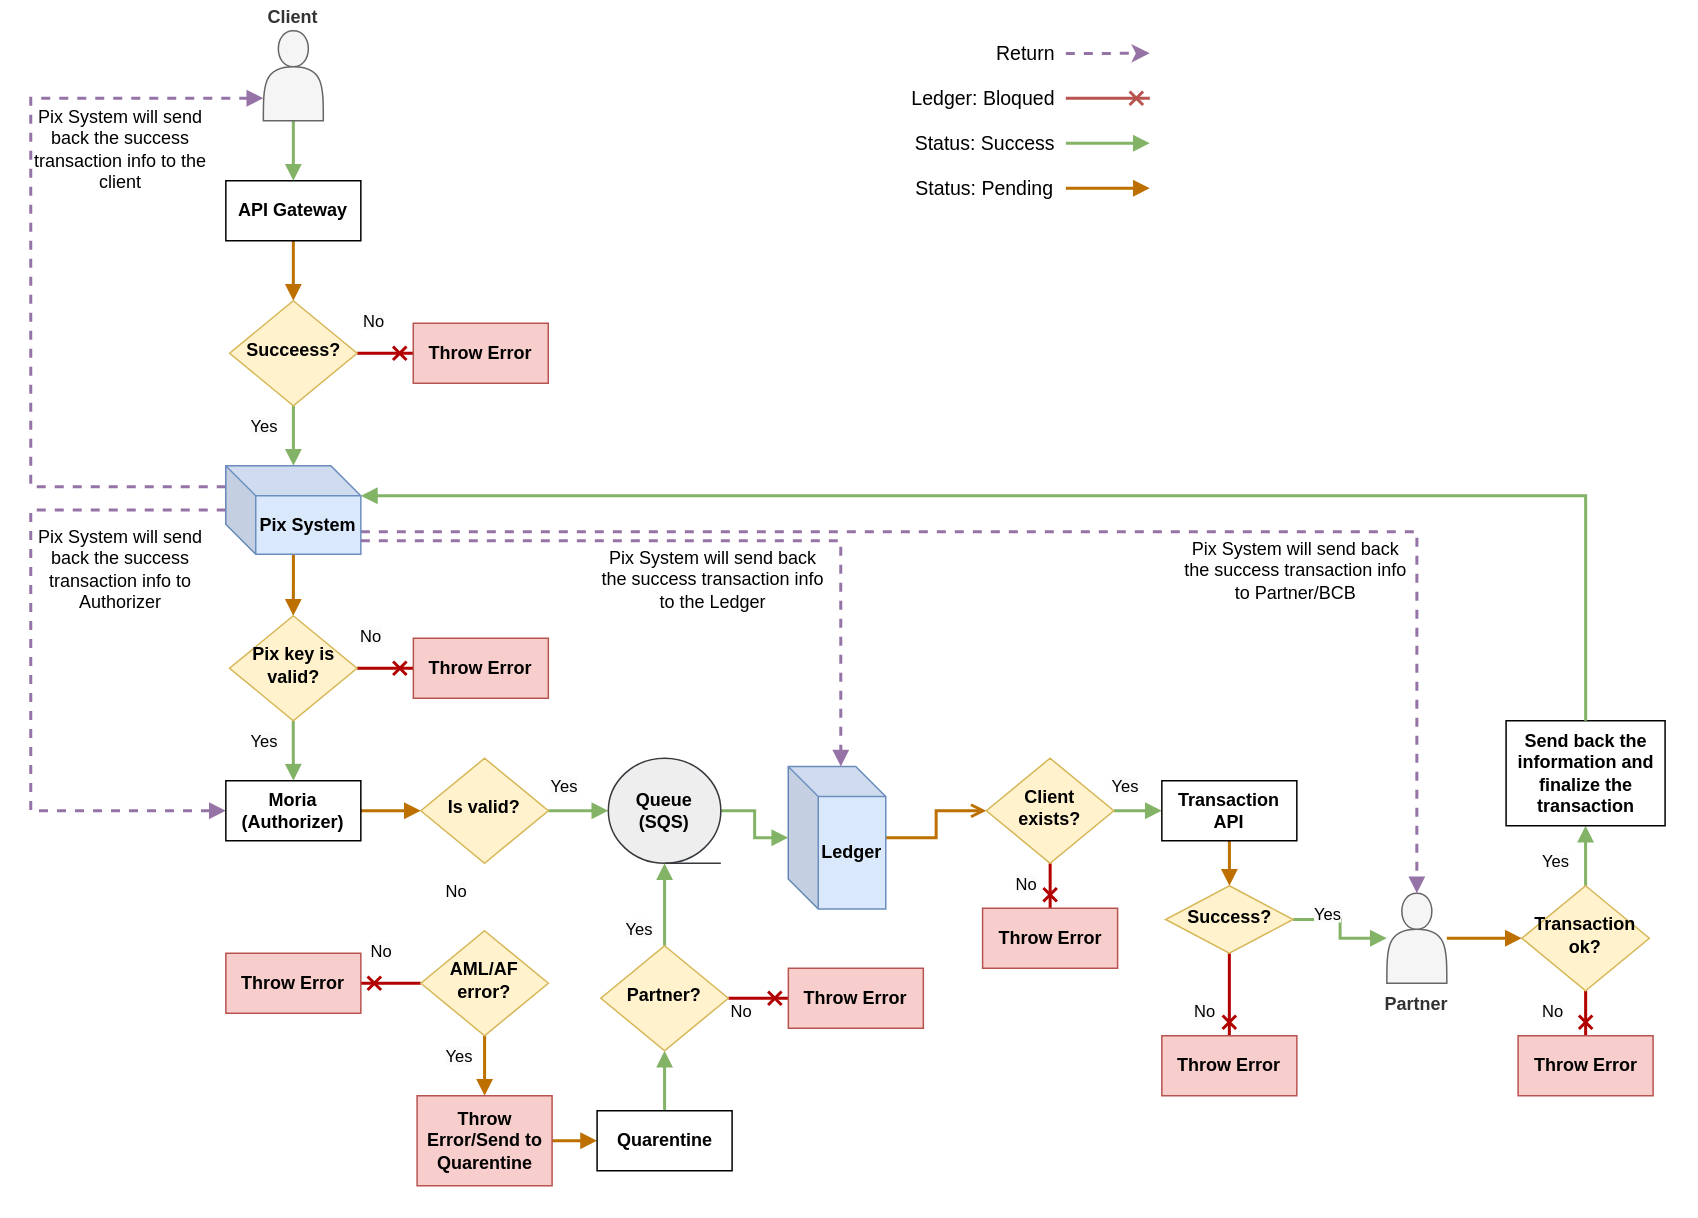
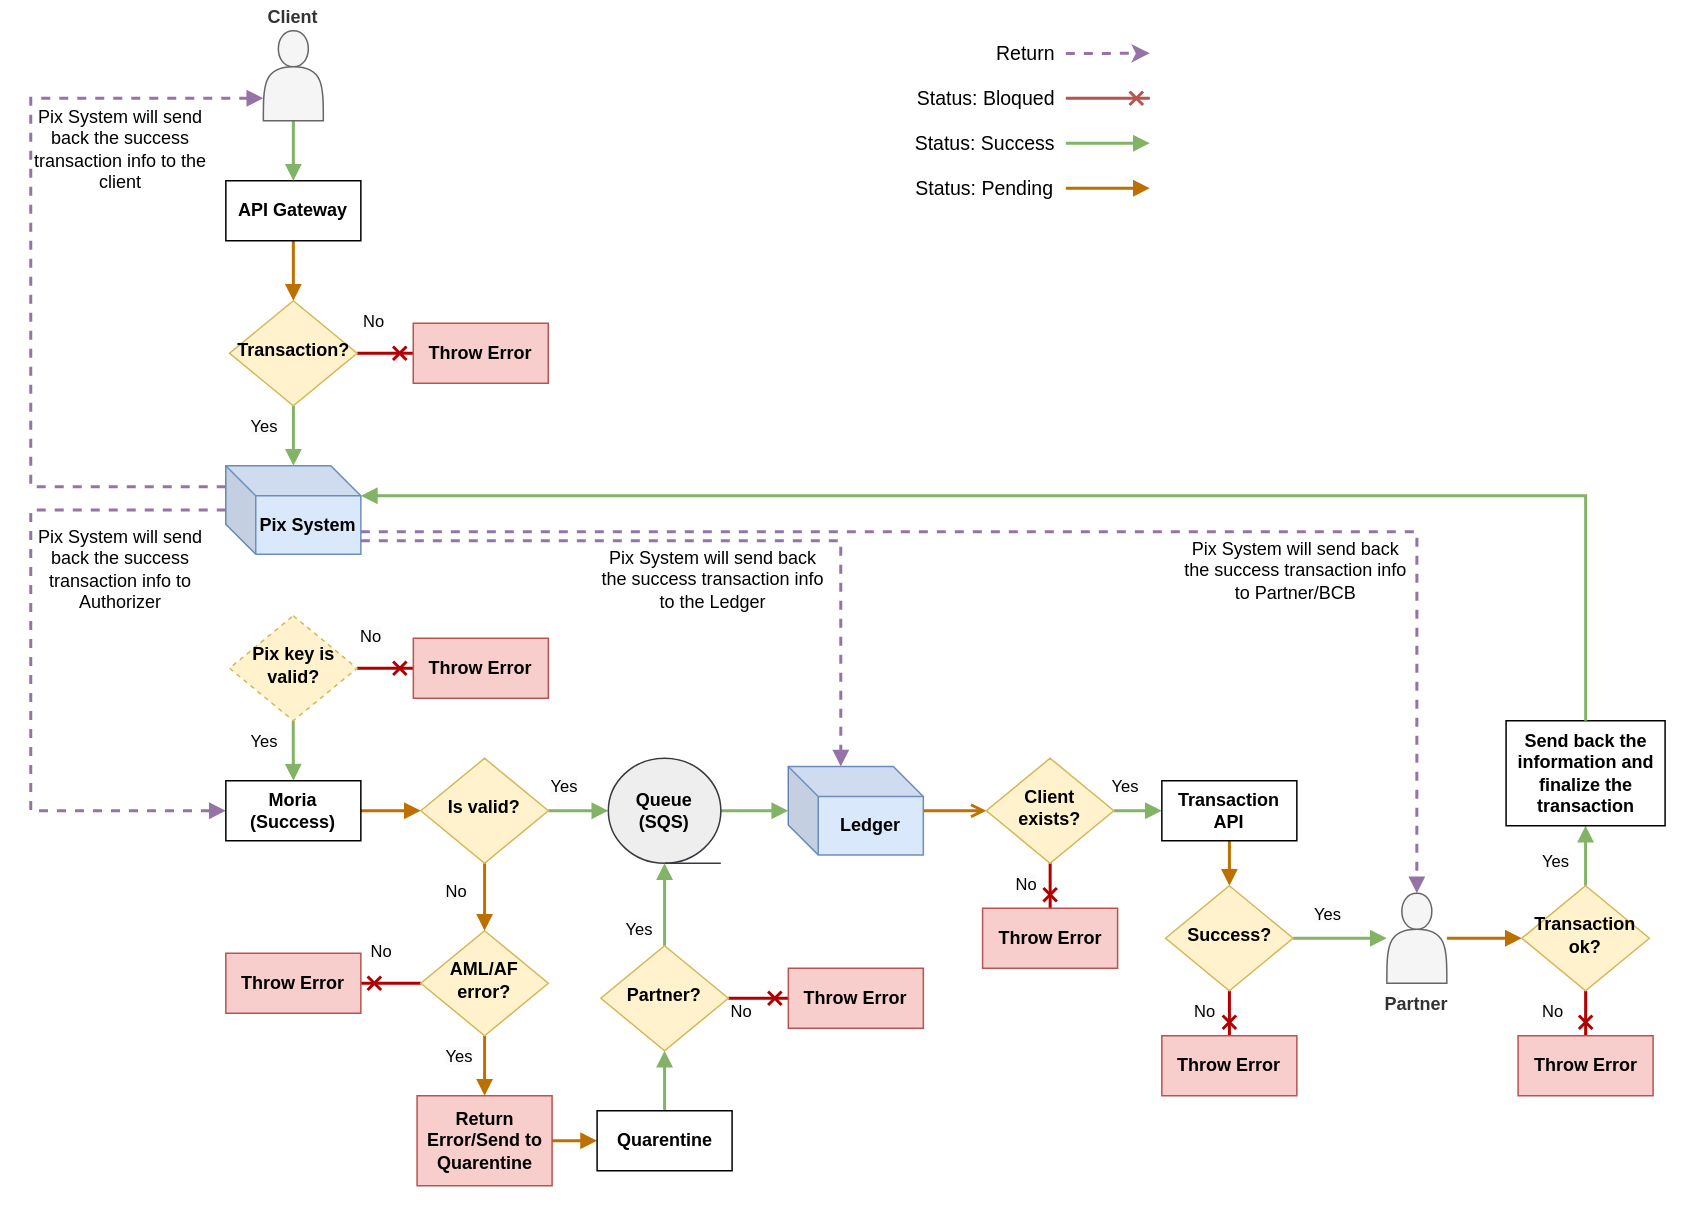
(981, 98) -> (981, 98)
(294, 350) -> (294, 350)
(293, 577) -> none
(293, 668) -> (293, 668)
(293, 811) -> (293, 811)
(837, 838) -> (856, 811)
none -> (485, 889)
(1229, 920) -> (1229, 938)
(485, 1141) -> (485, 1141)
